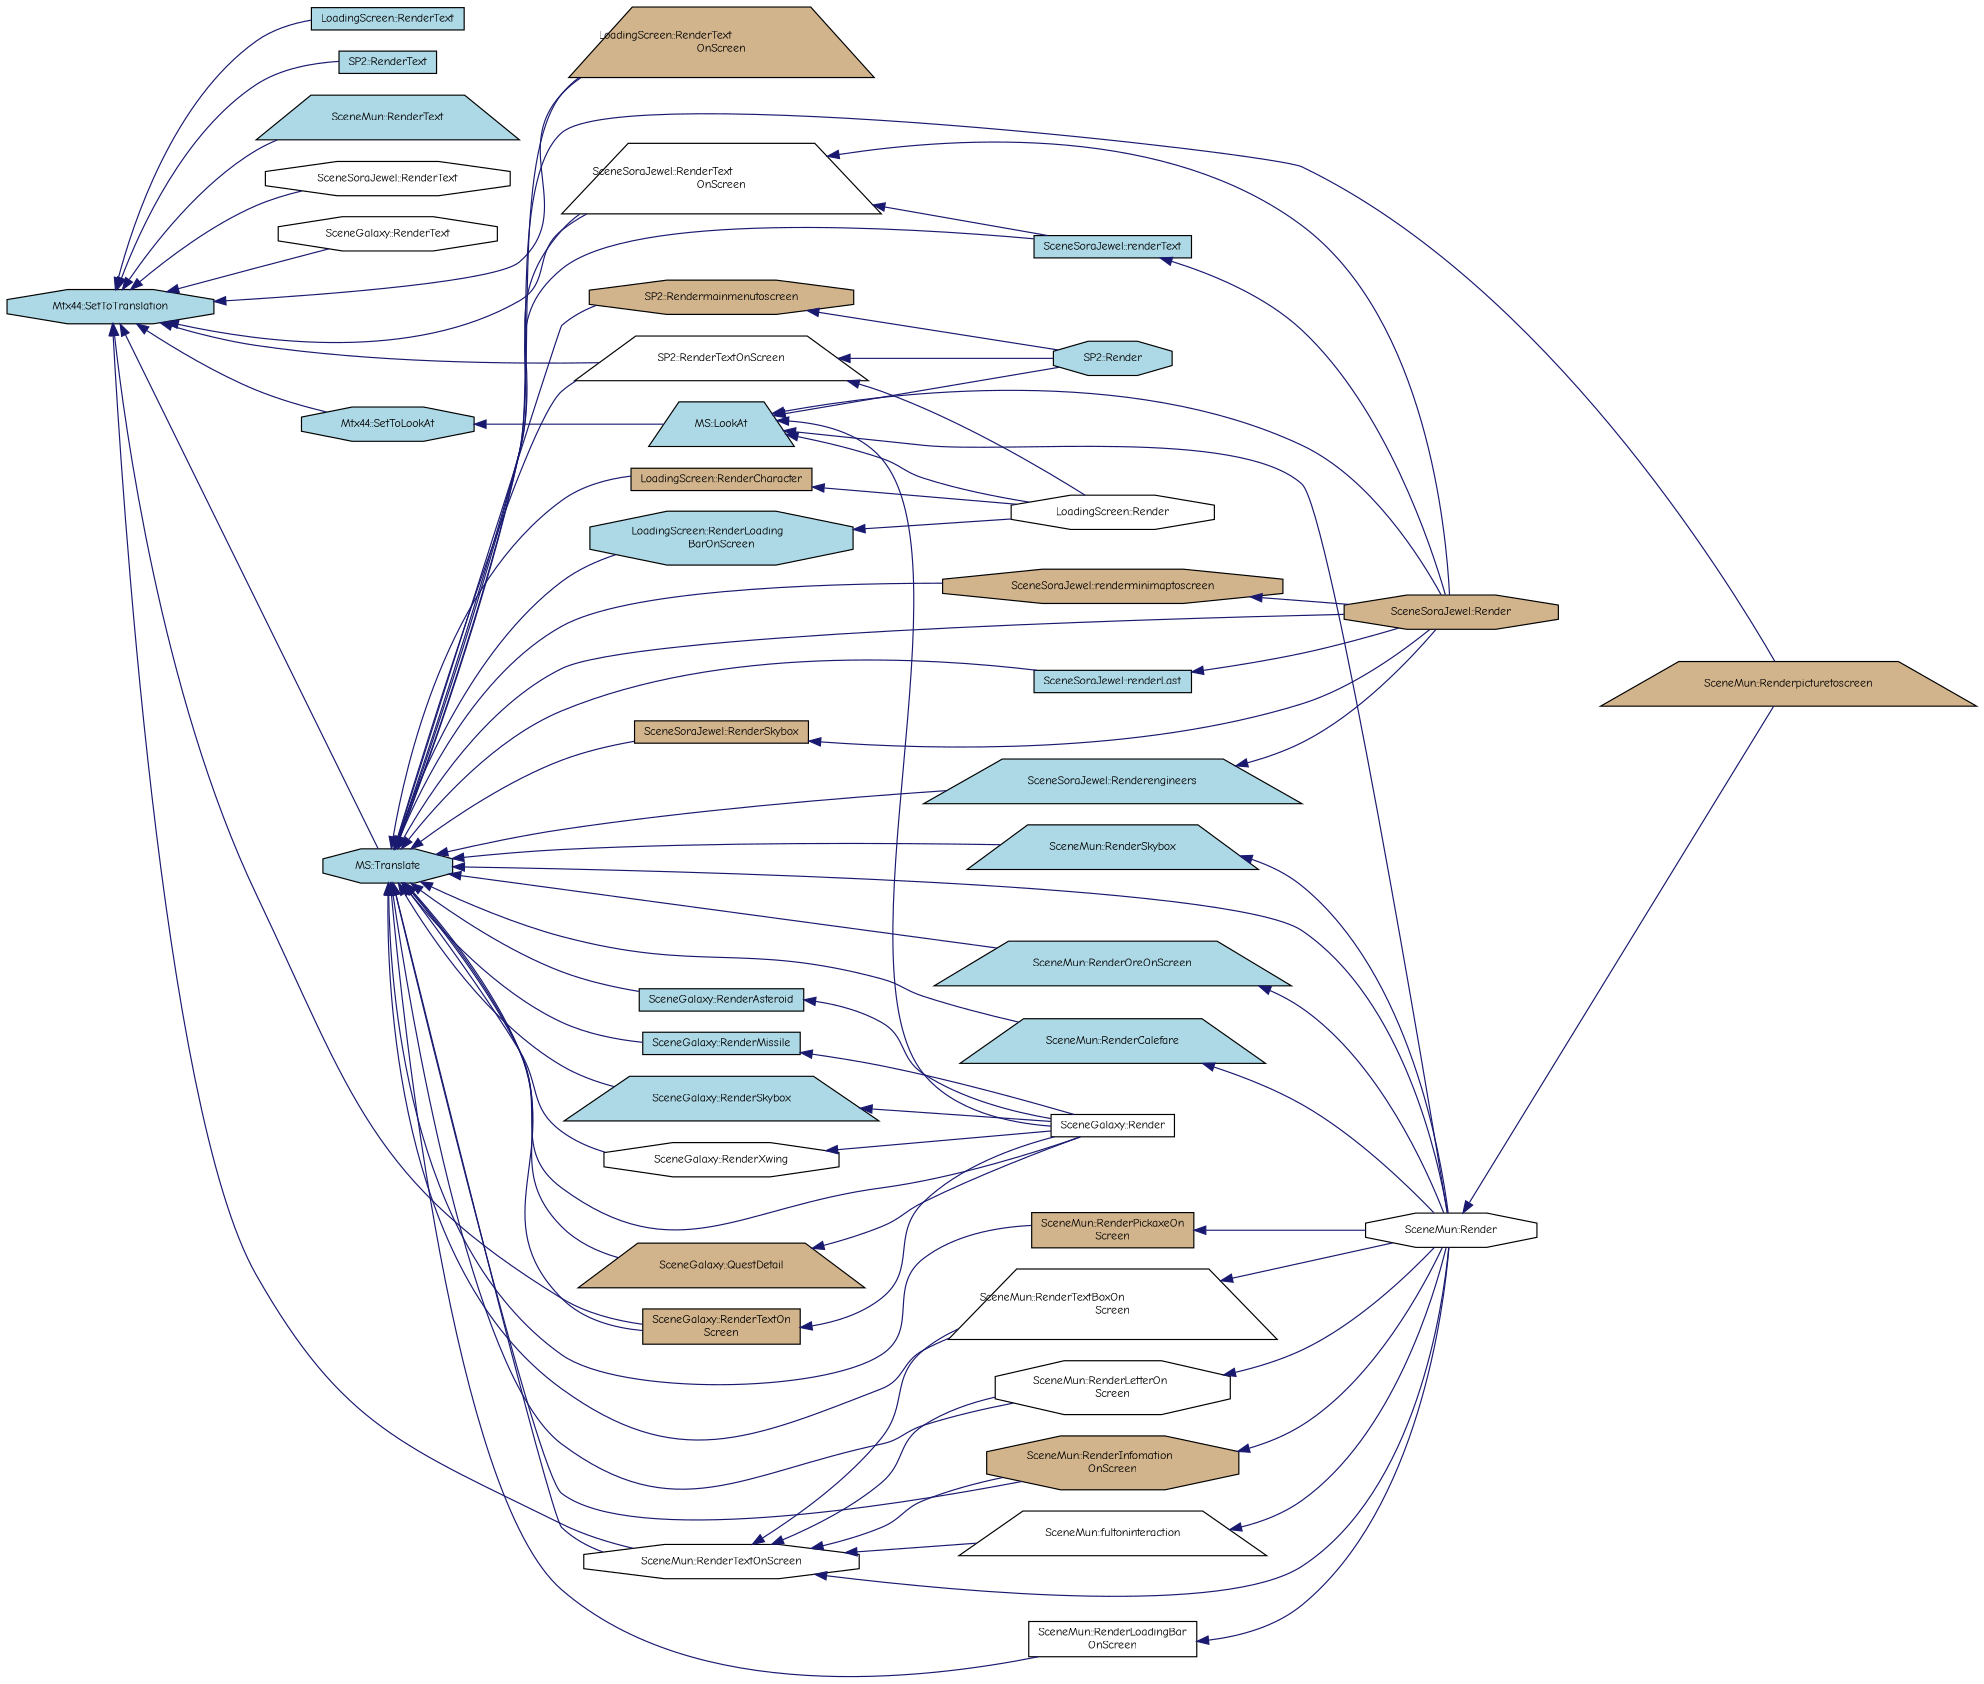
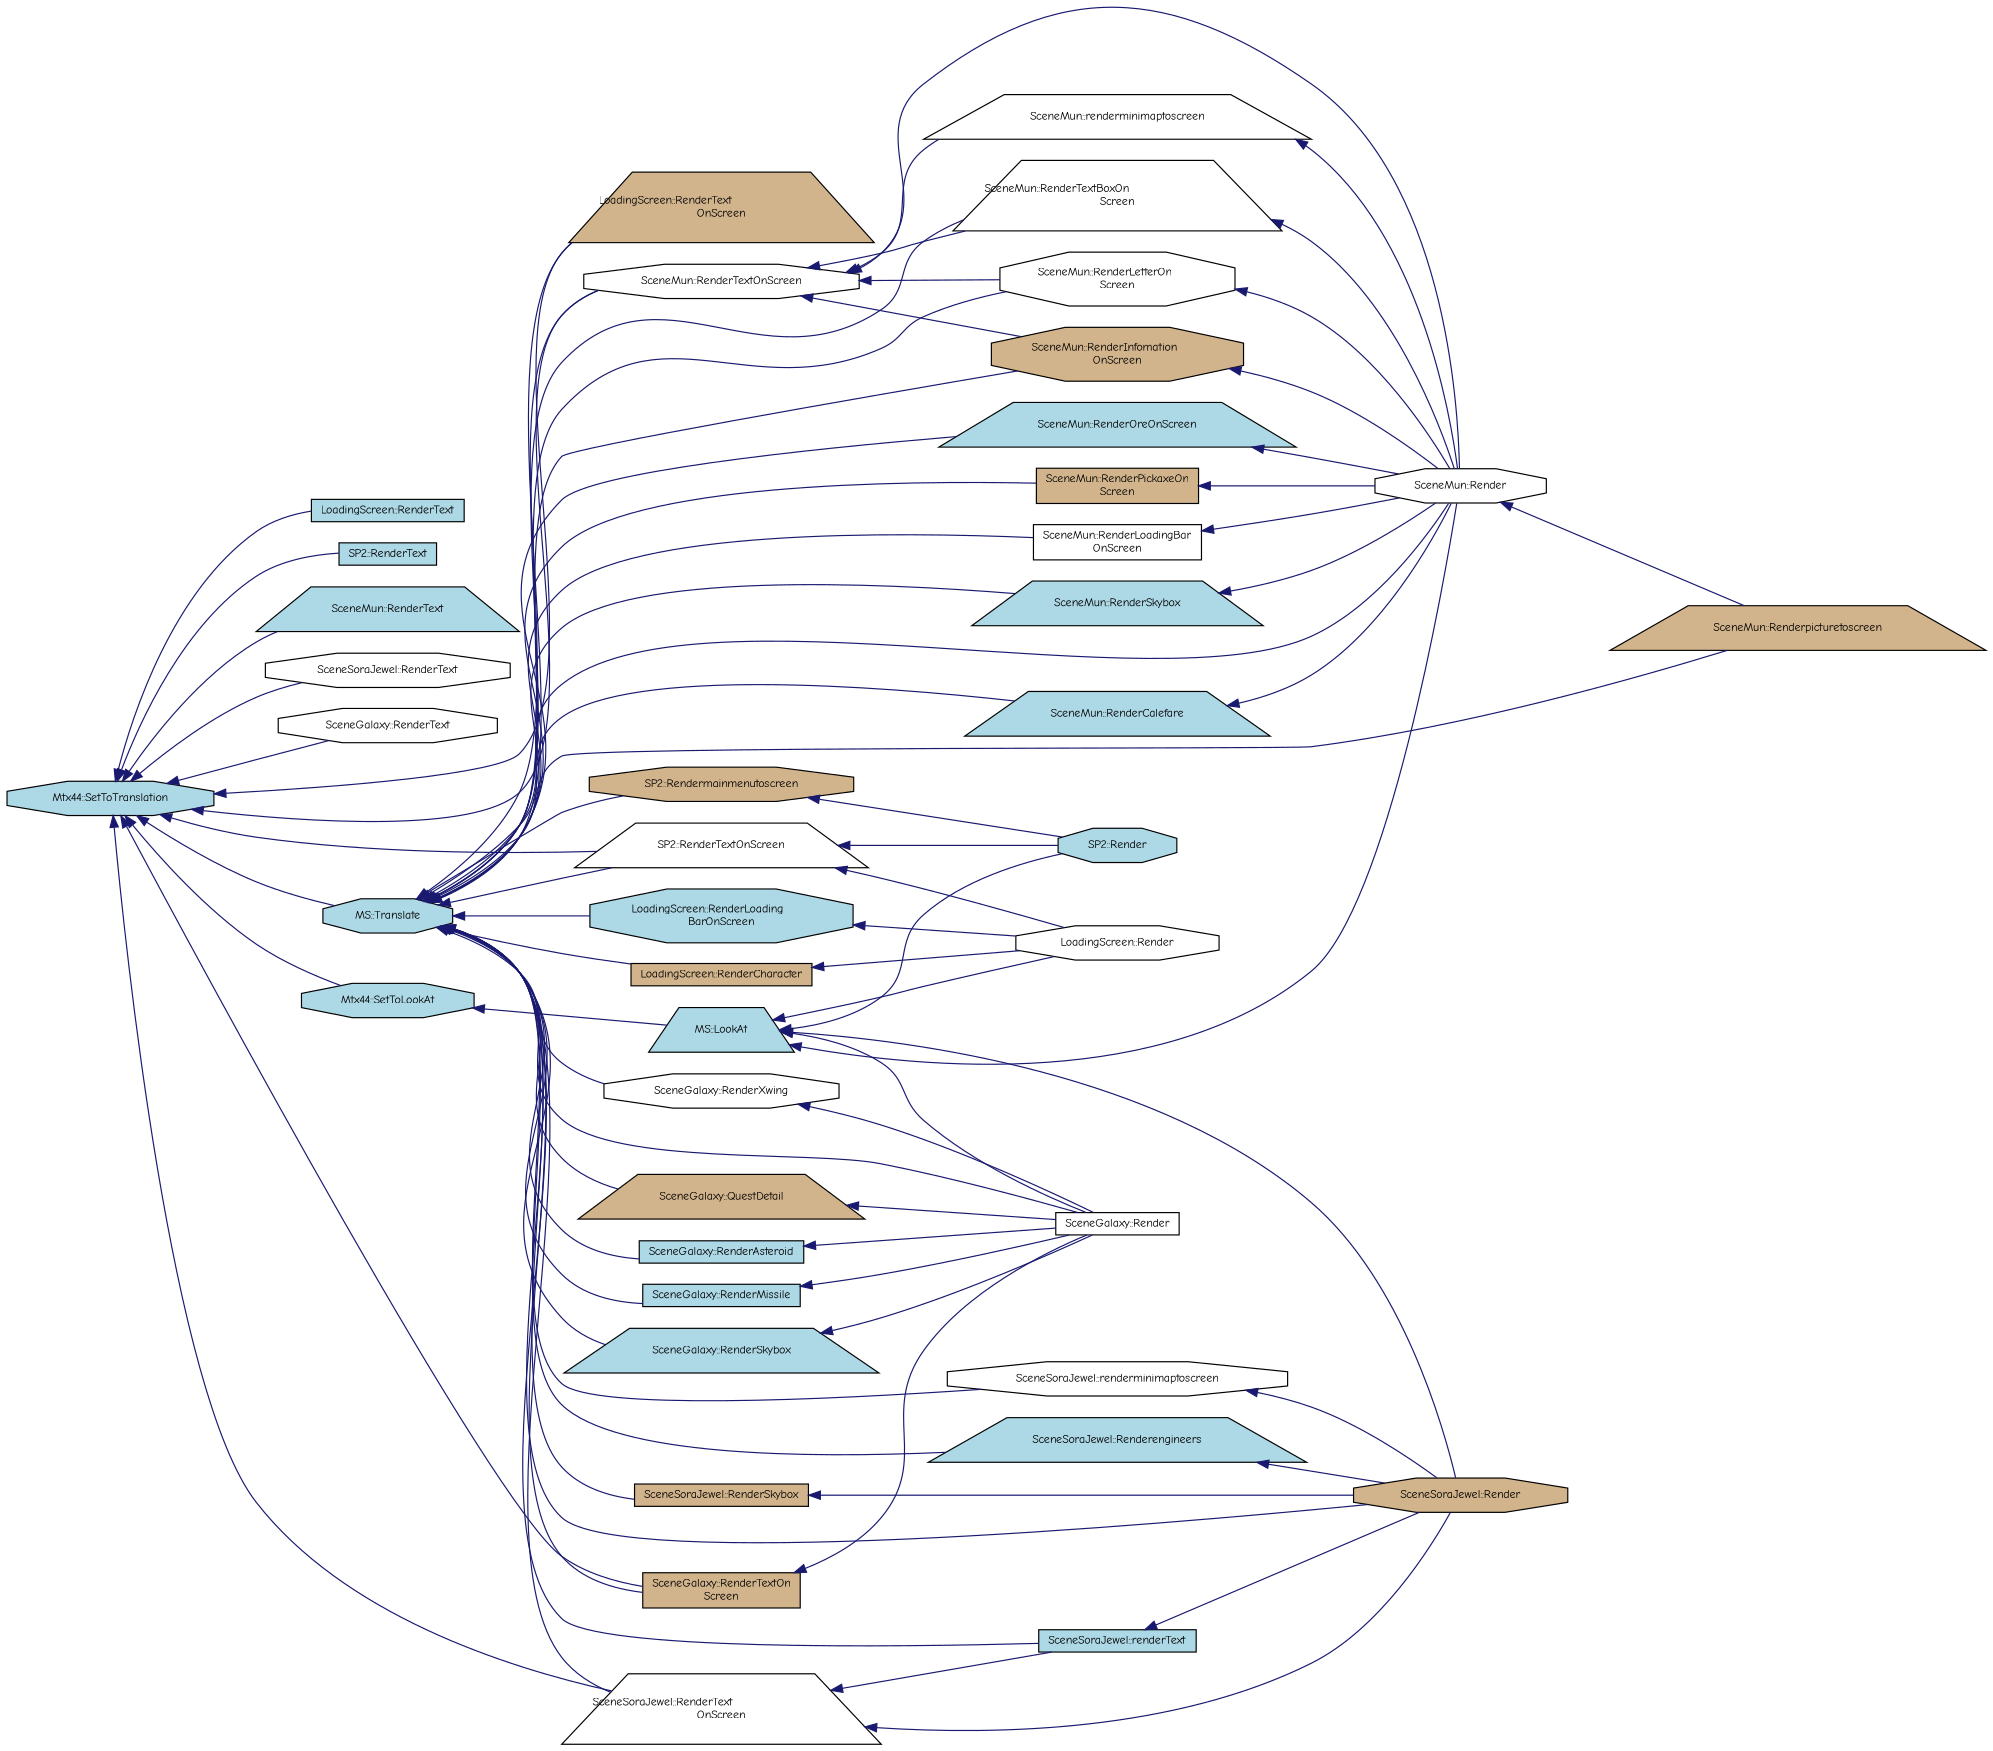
(1113, 586) -> (1117, 1379)
(1113, 681) -> none
(1113, 1533) -> (1117, 117)
